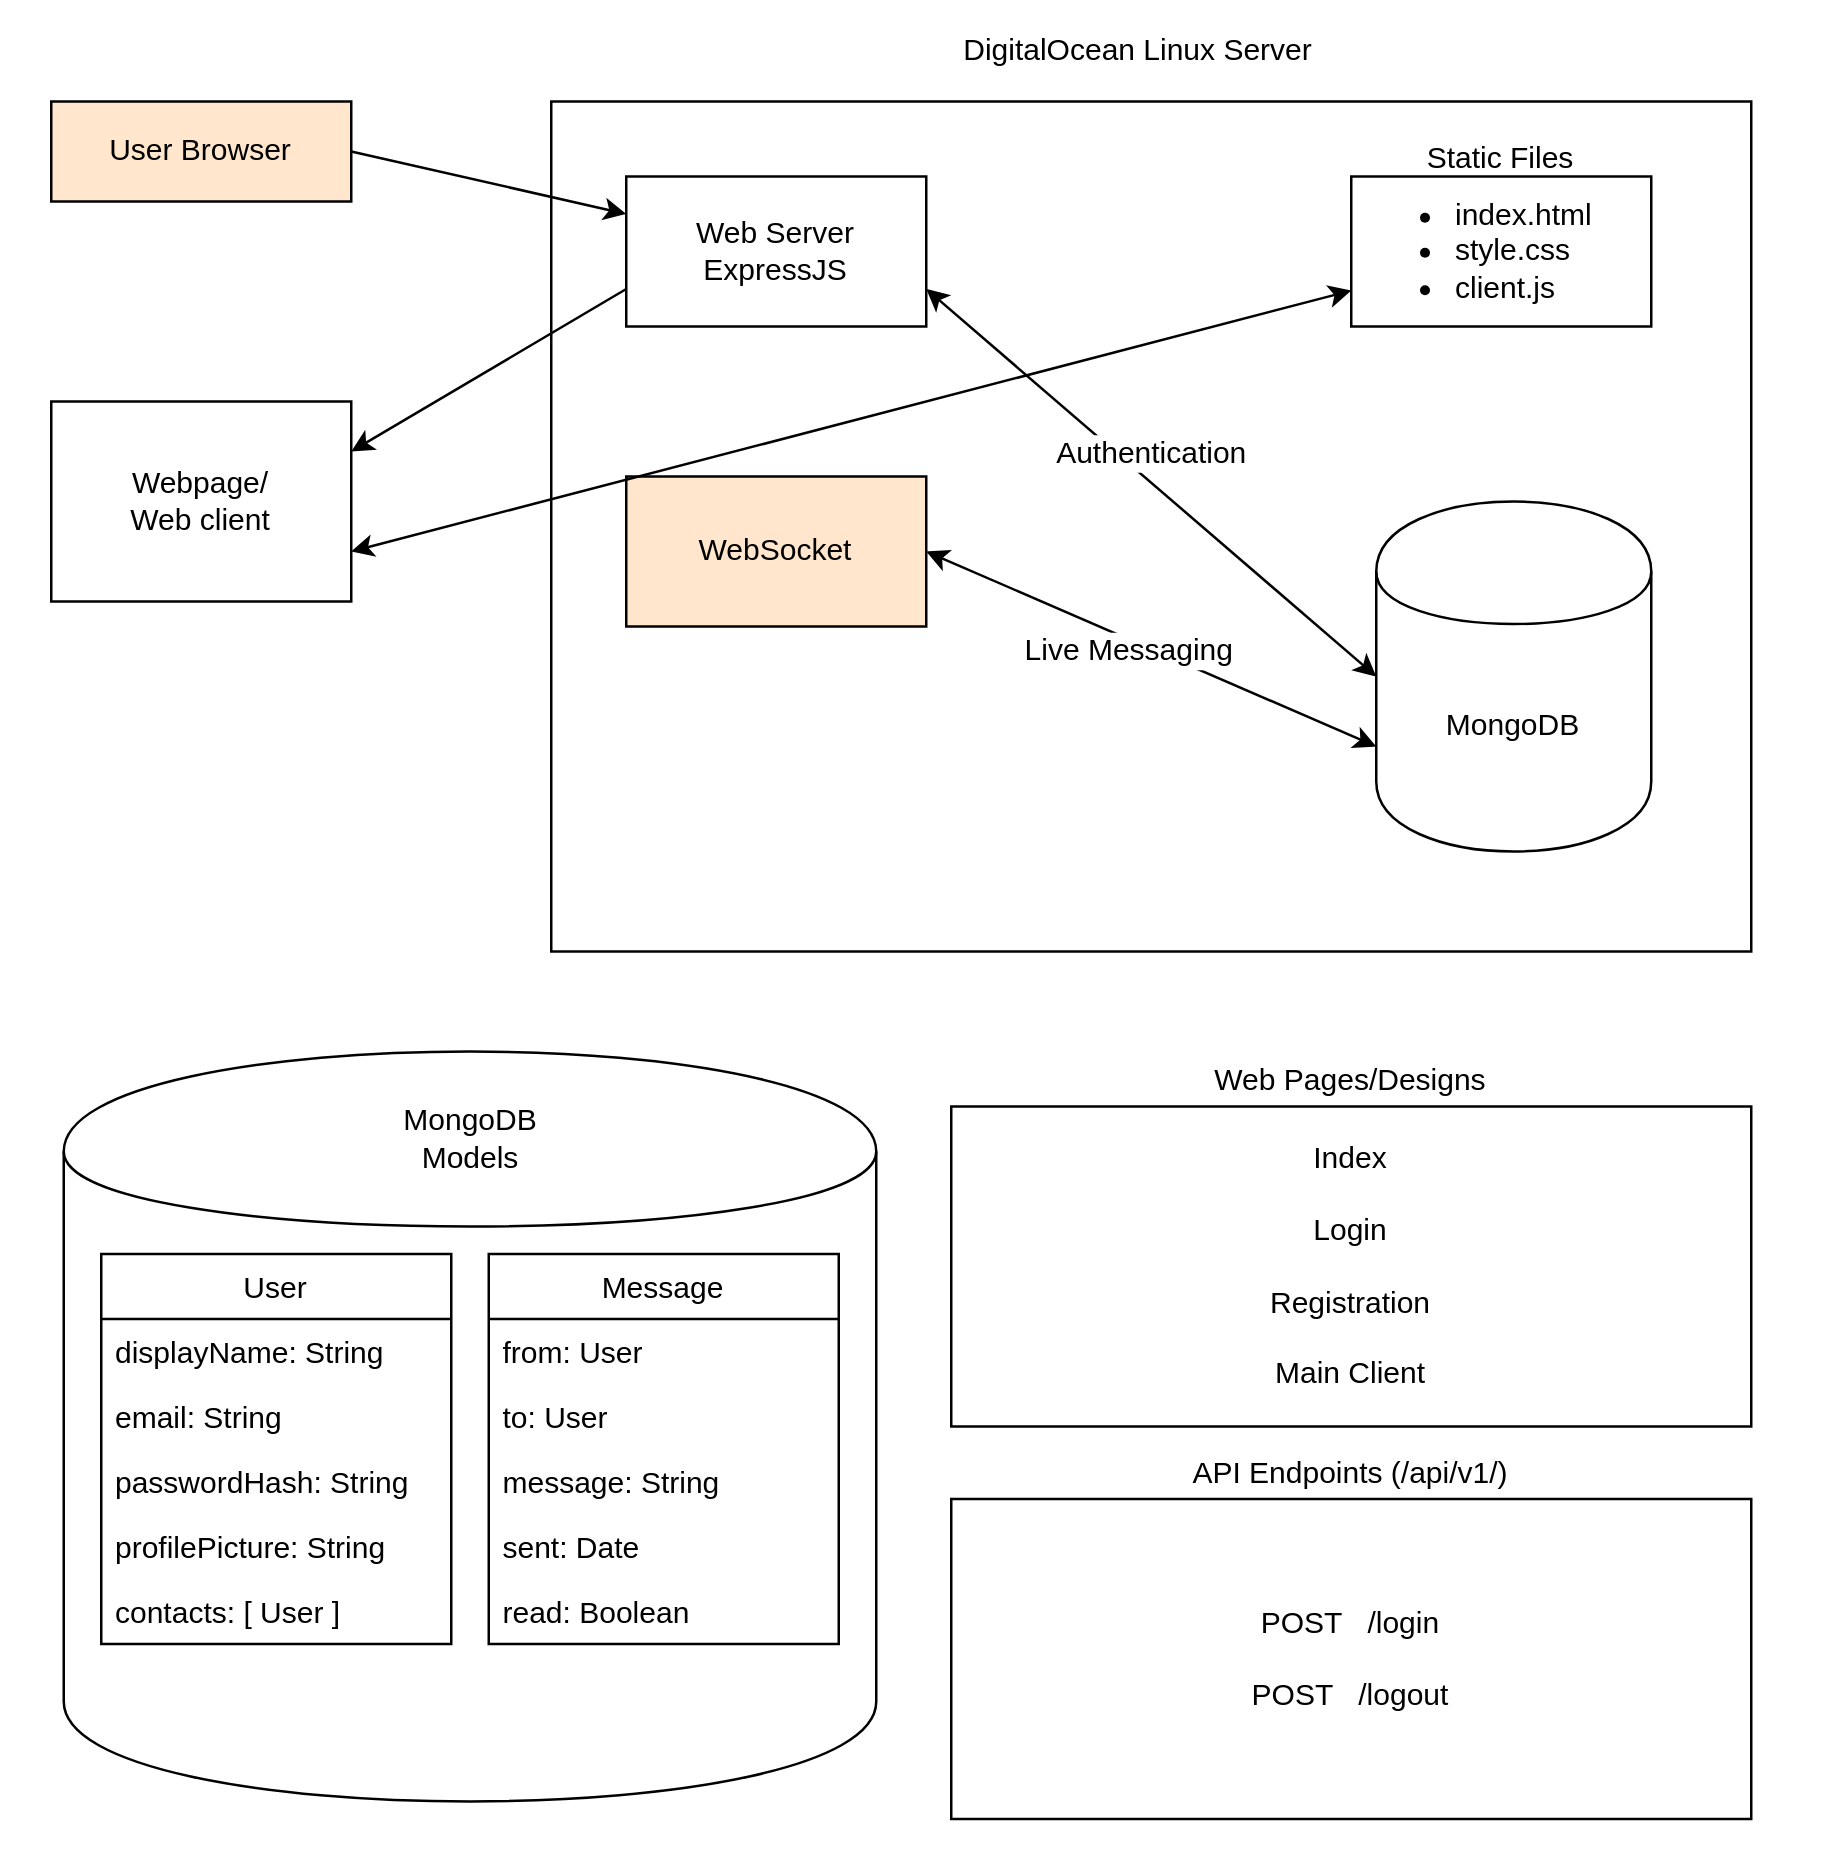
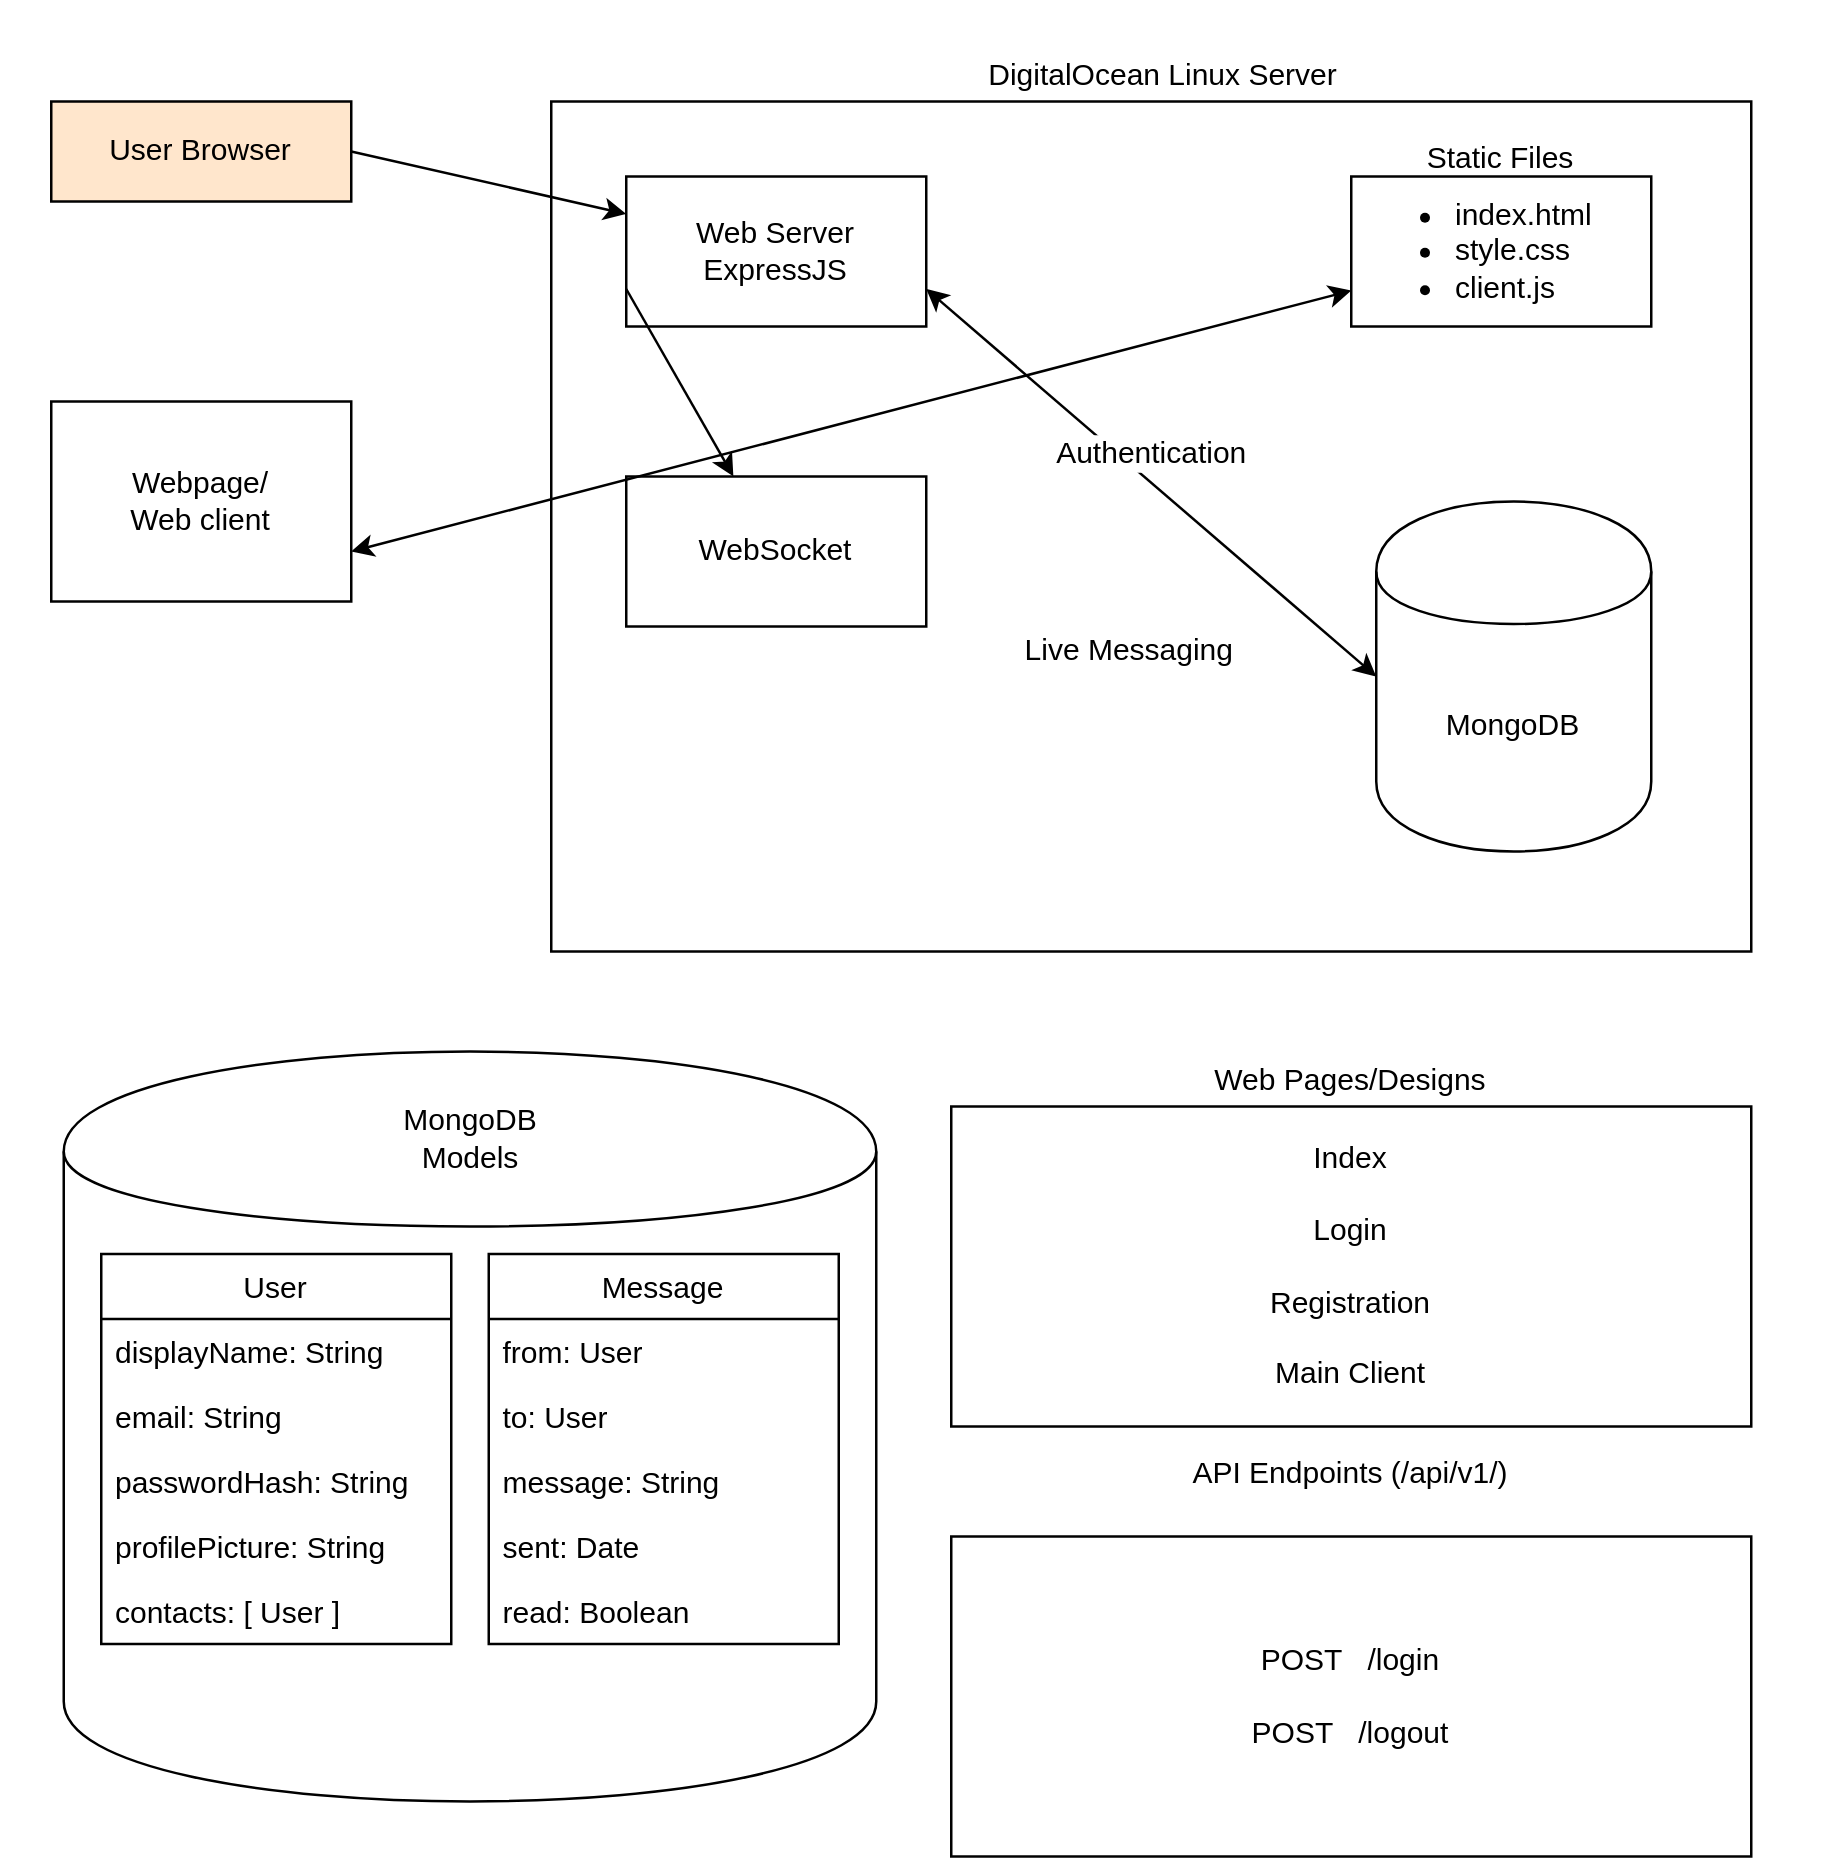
(1139, 51) -> (1164, 76)
(496, 366) -> (672, 370)
(776, 551) -> (776, 551)
(1029, 596) -> none
(1351, 1659) -> (1351, 1696)
